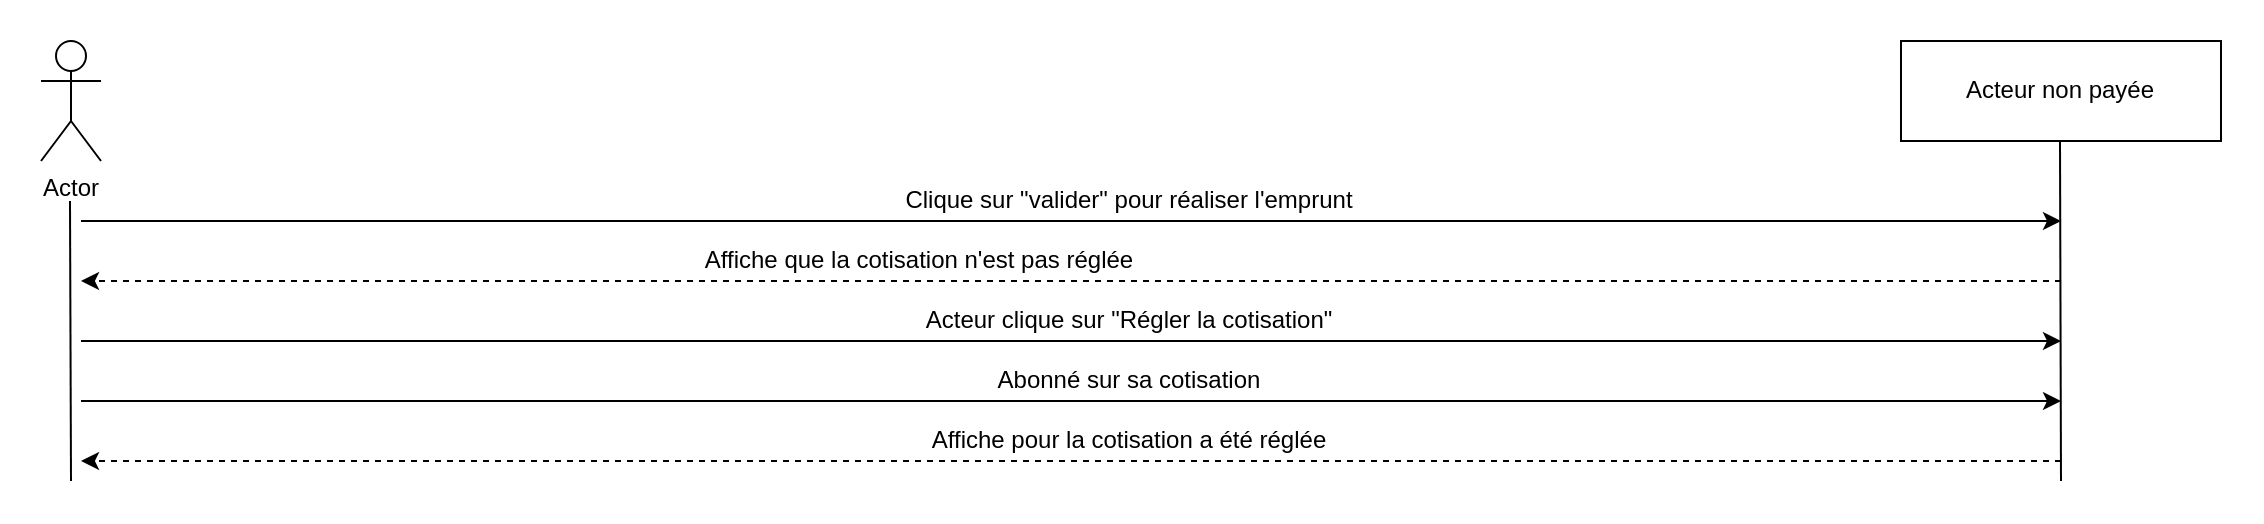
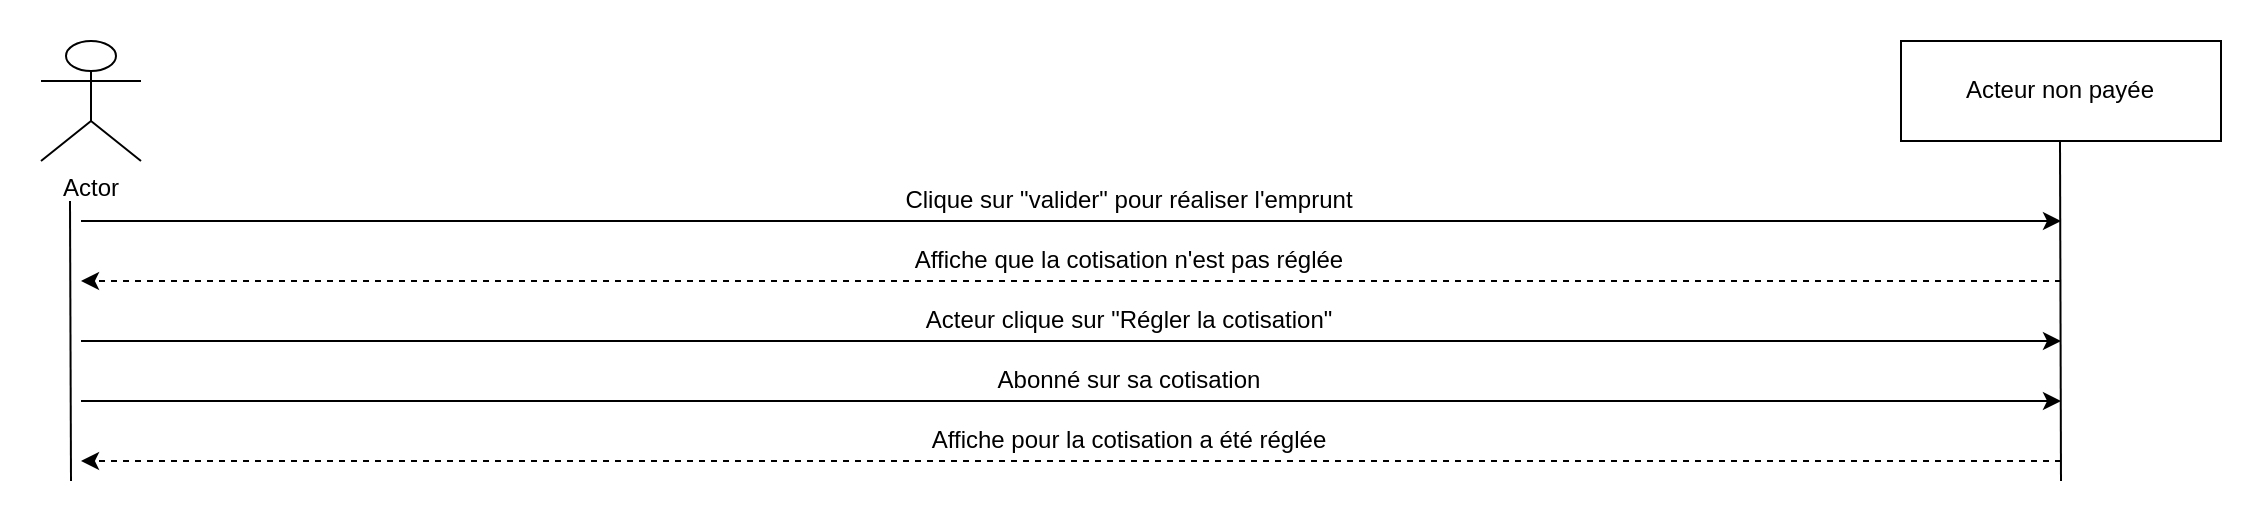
(71, 101) -> (91, 101)
(920, 261) -> (1130, 261)
